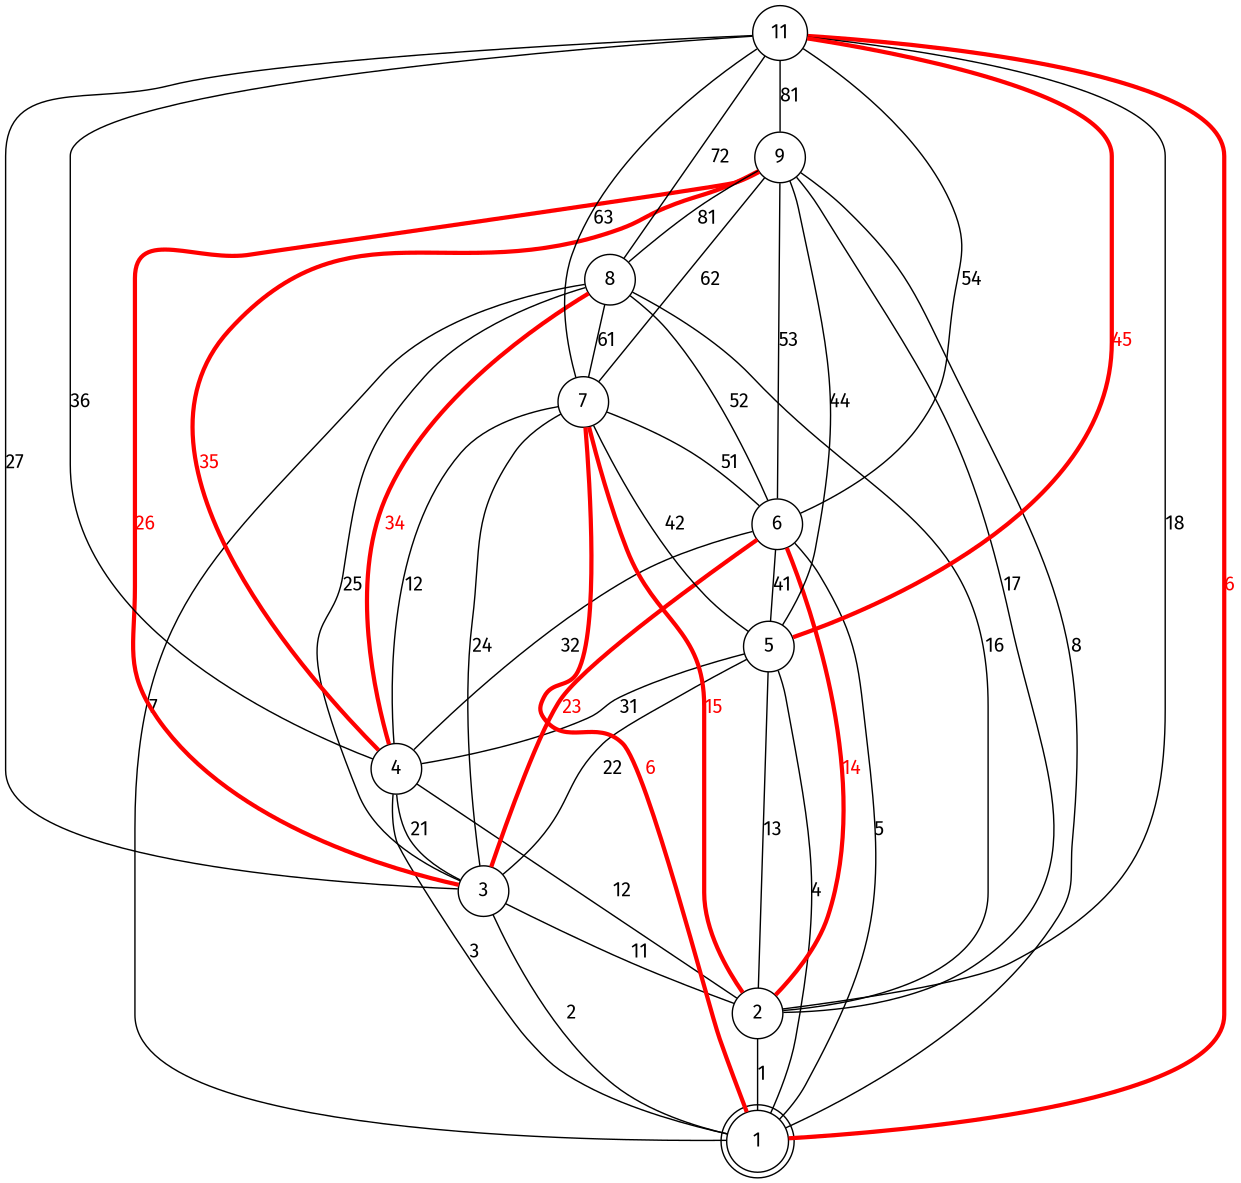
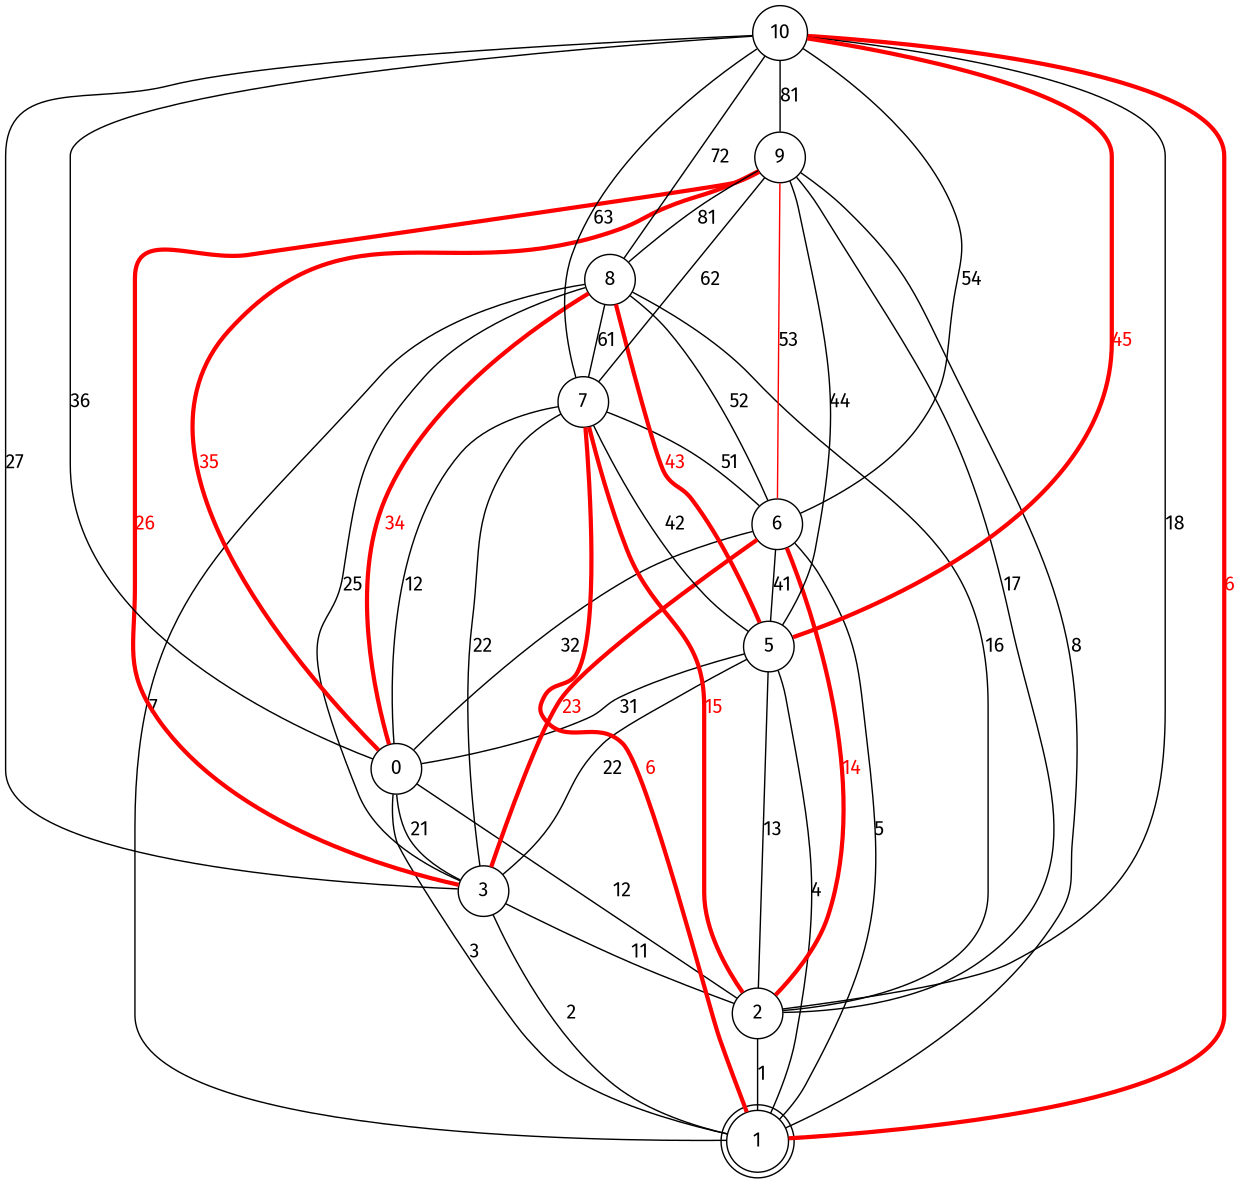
(780, 33) -> (780, 33)
(779, 341) -> (779, 341)
none -> (665, 475)
(483, 647) -> (483, 647)
(396, 769) -> (396, 769)
